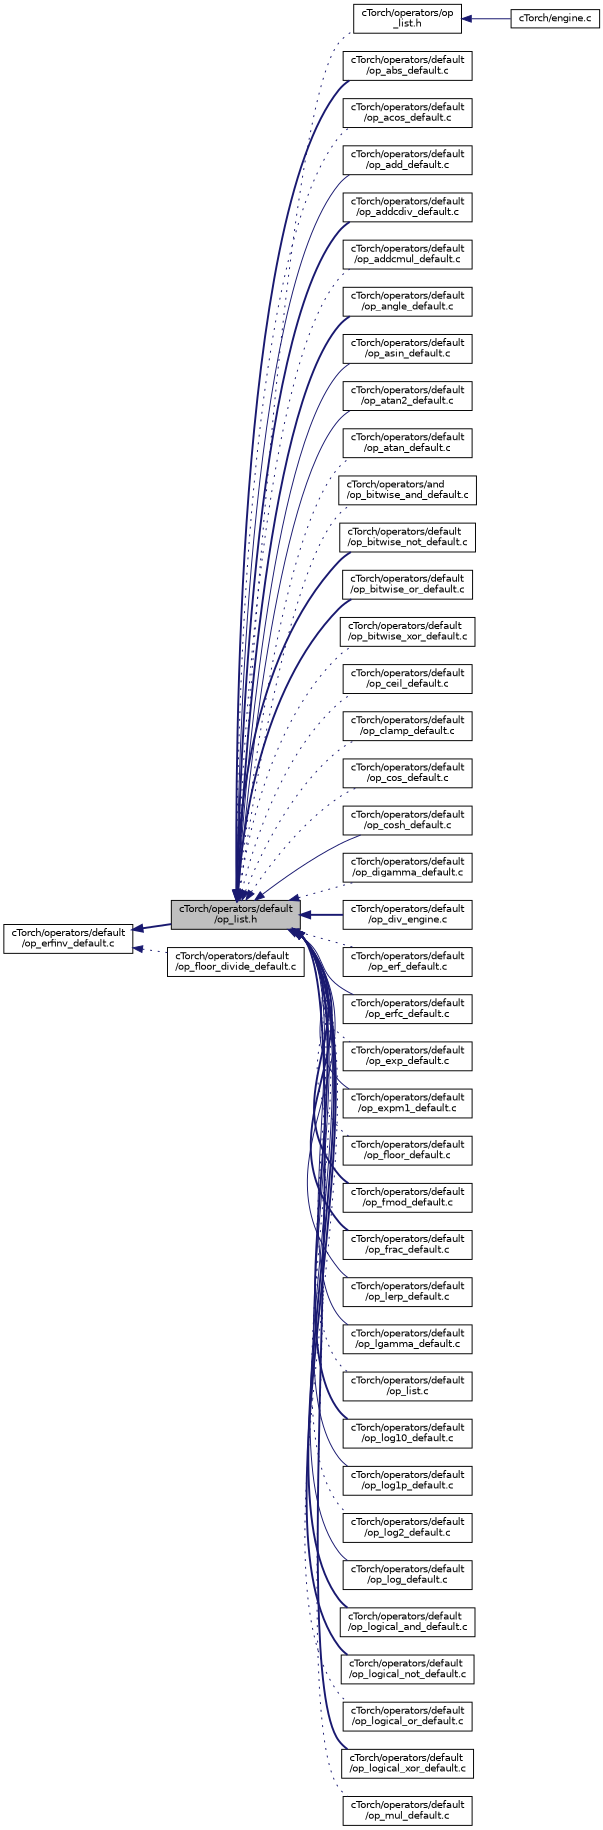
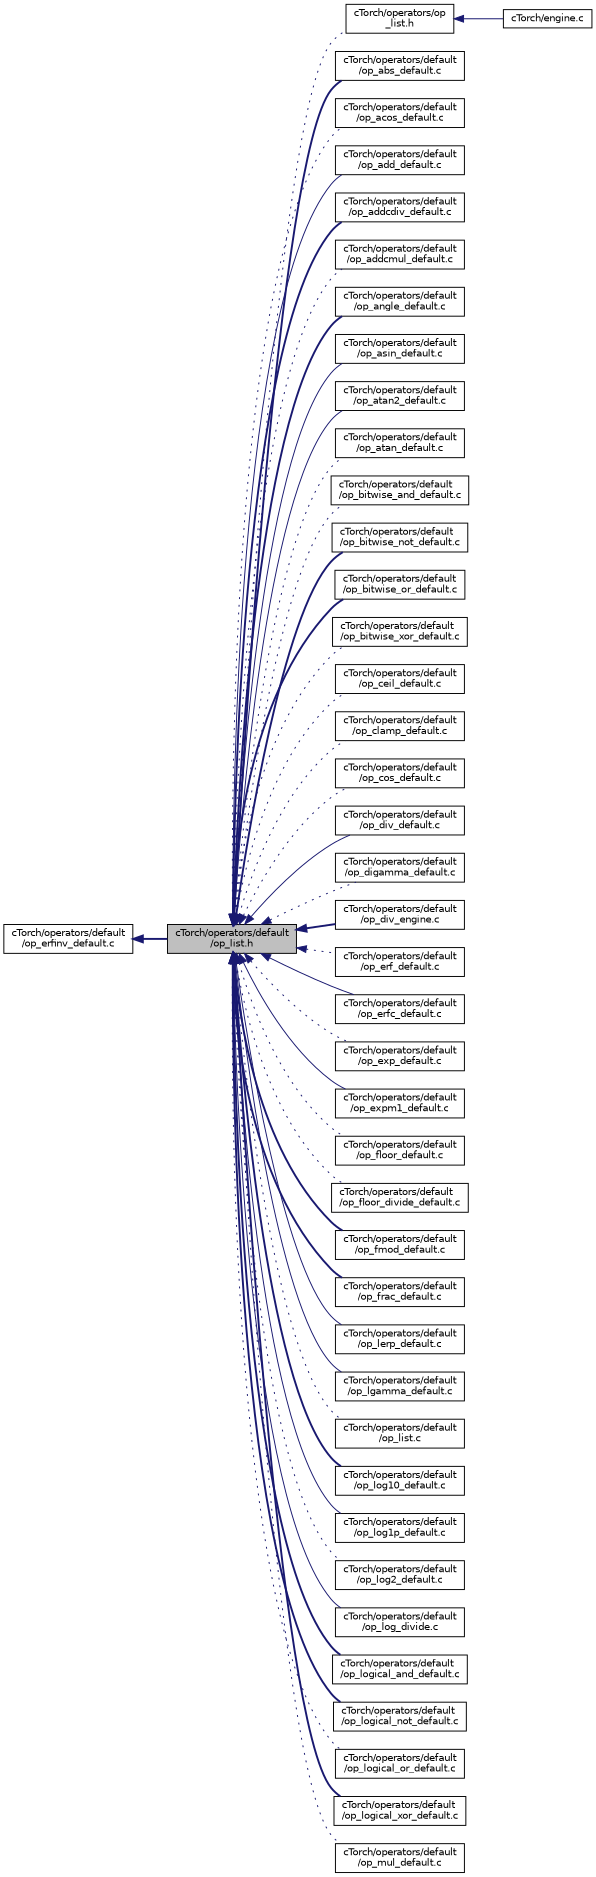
(408, 490) -> (400, 490)
(408, 821) -> (400, 821)
(155, 951) -> (271, 1083)
(408, 1575) -> (400, 1622)
